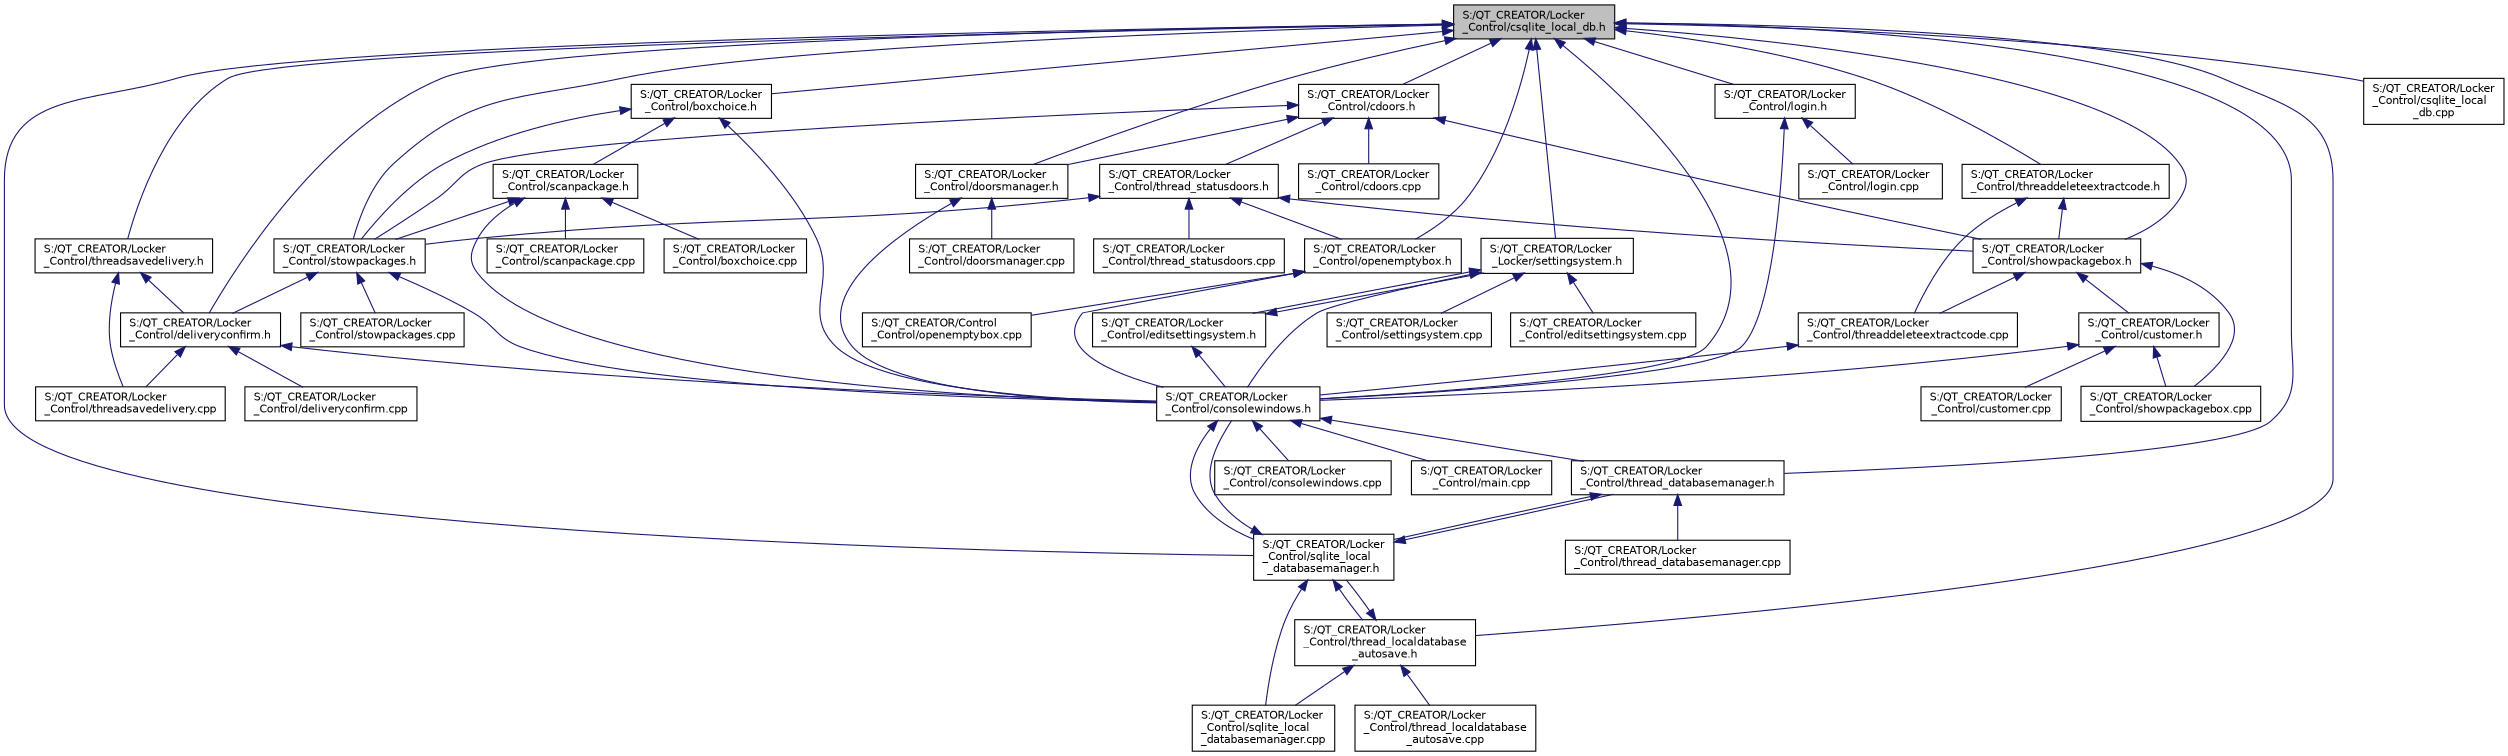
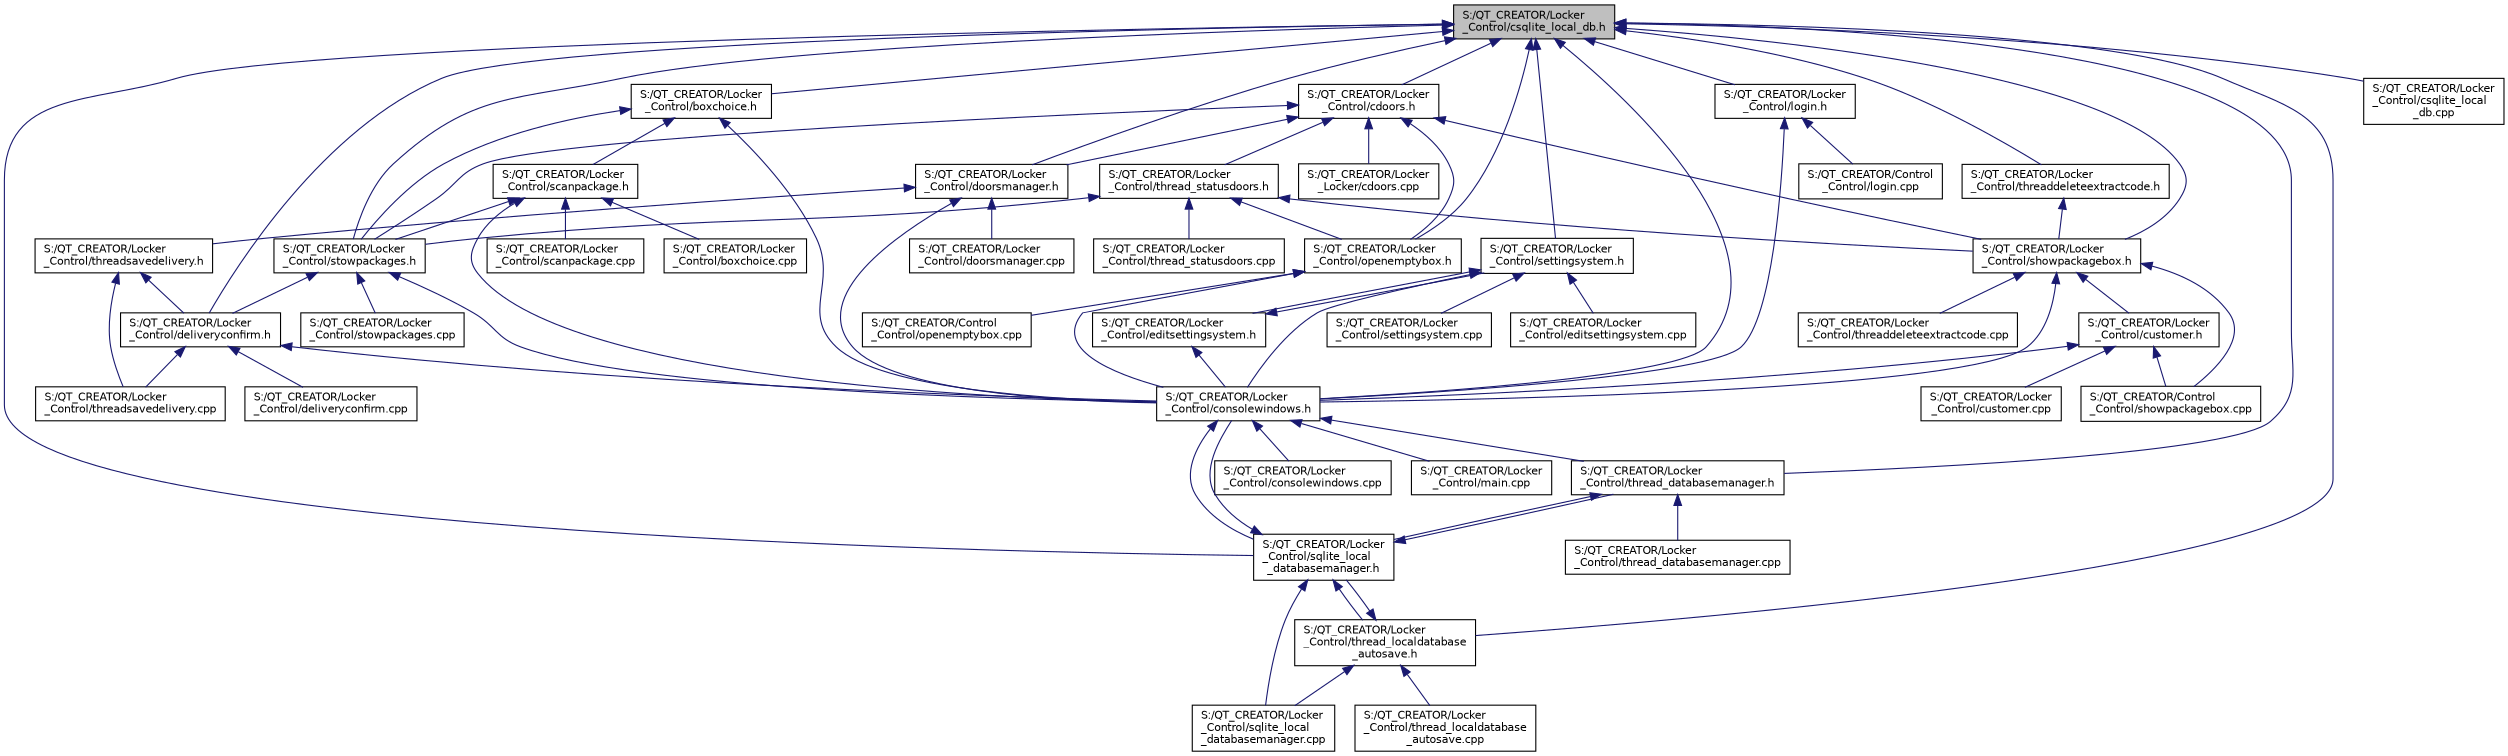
(737, 42) -> (558, 213)
(1369, 181) -> (1369, 181)
(1871, 181) -> (1871, 181)
none -> (1454, 182)
(1960, 242) -> none
(1557, 256) -> (1557, 256)
(1554, 372) -> (1711, 390)
(2171, 404) -> (2171, 404)
